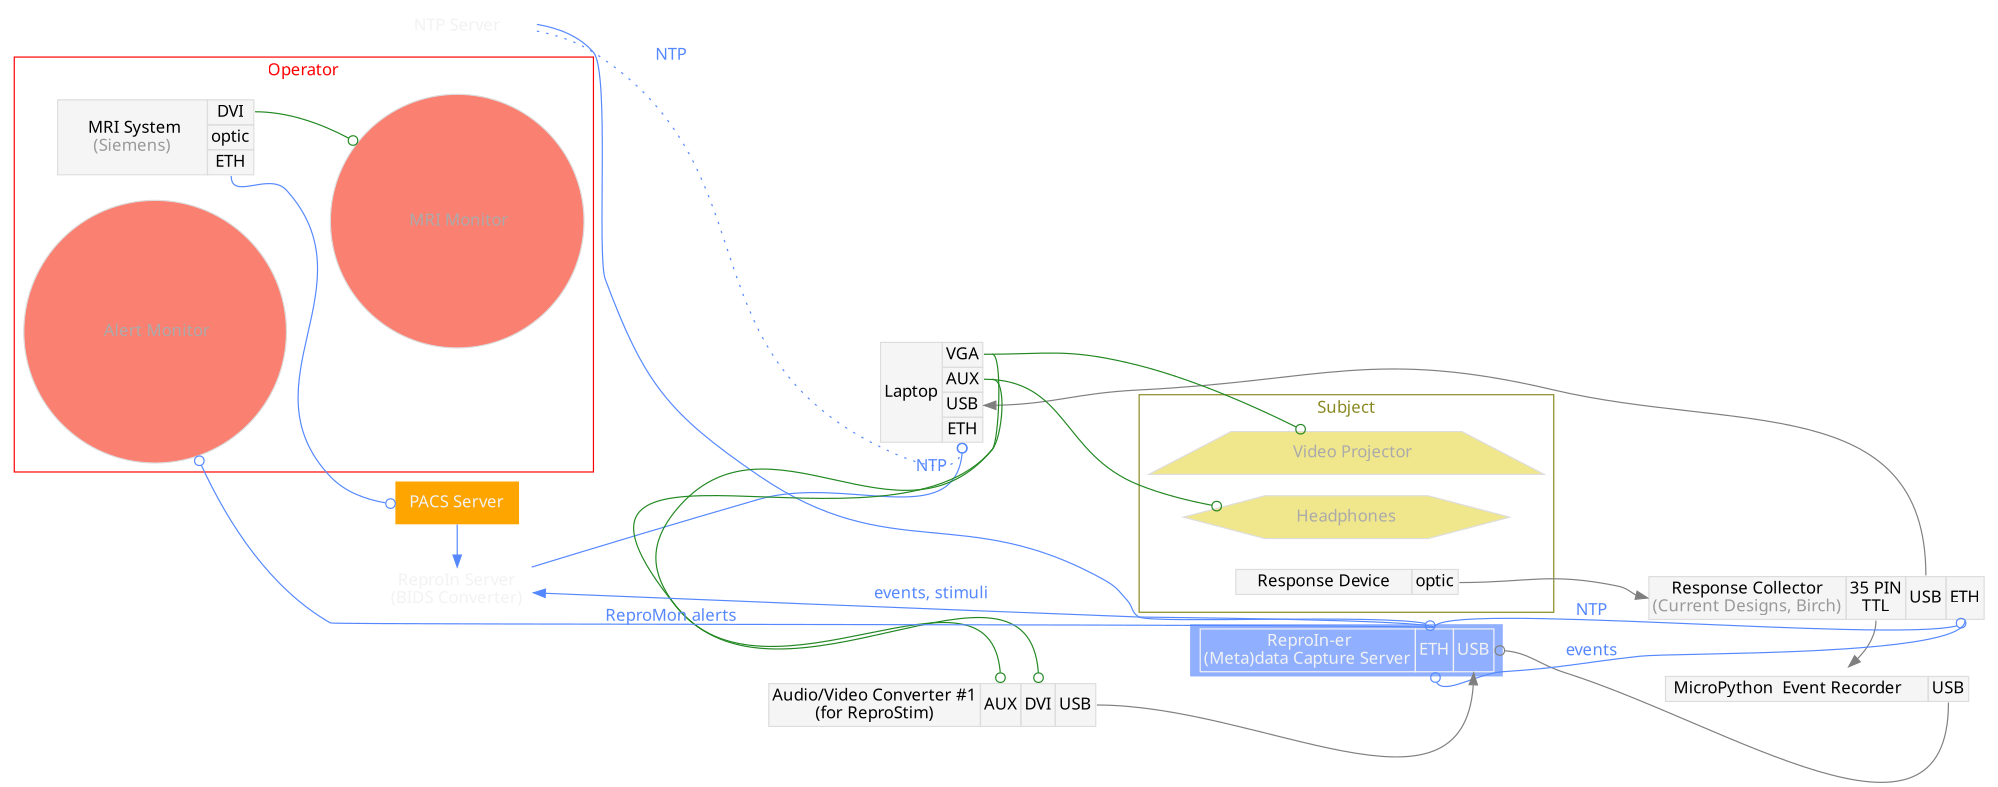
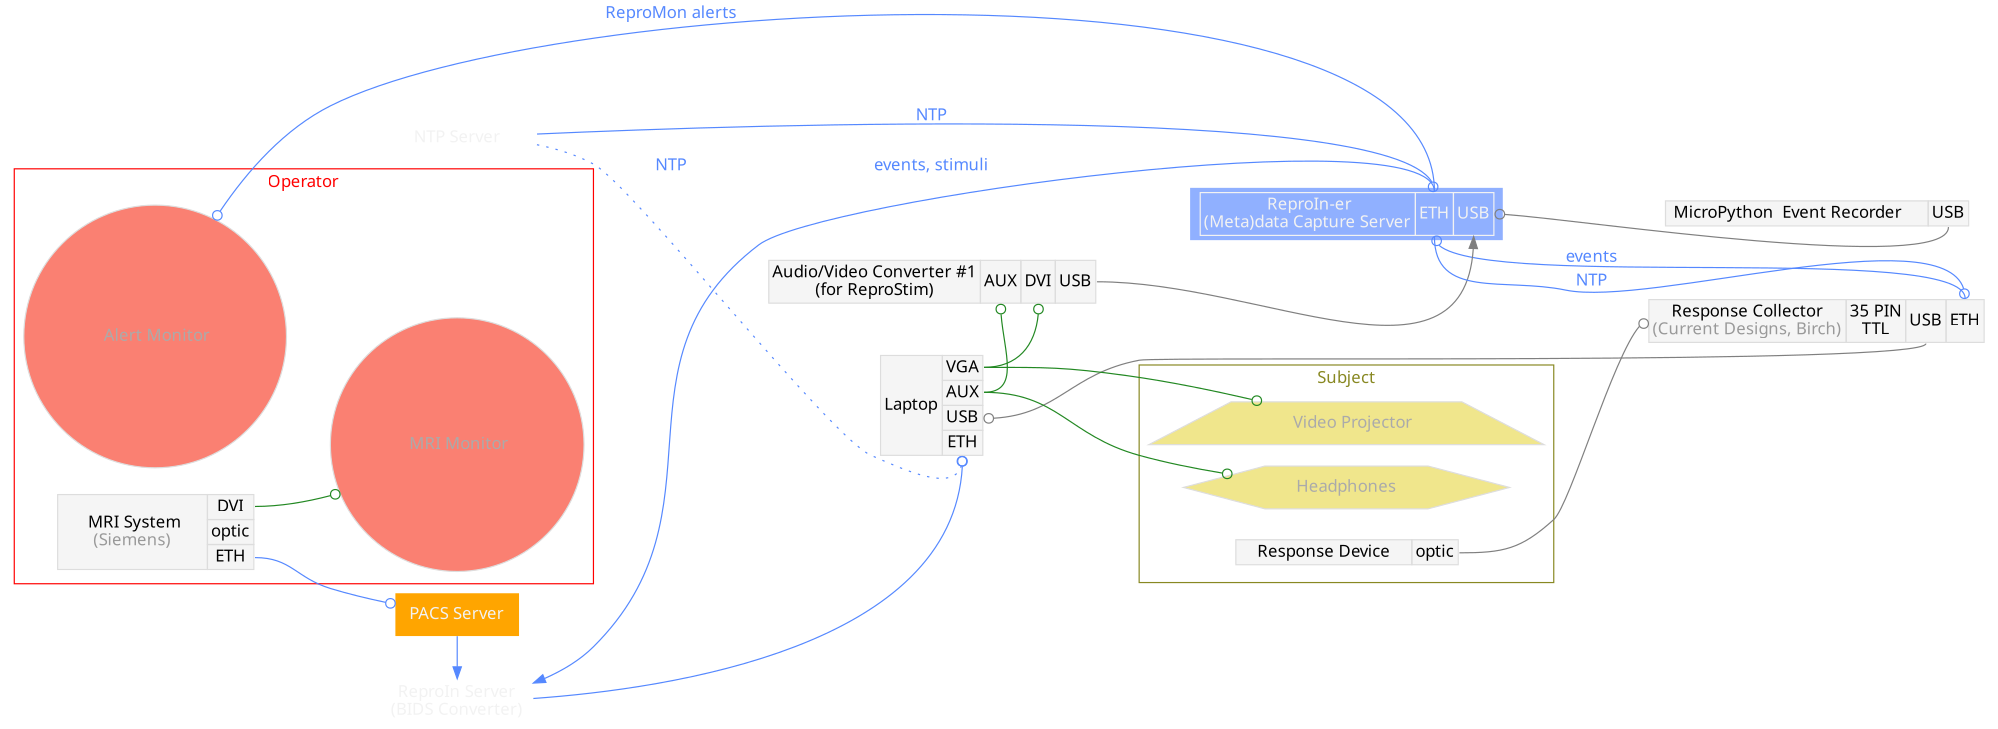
(1505, 380) -> (1572, 358)
(1545, 579) -> (1577, 471)
(1871, 639) -> none
